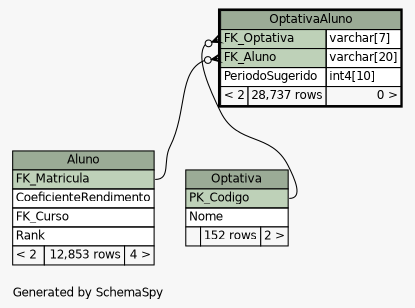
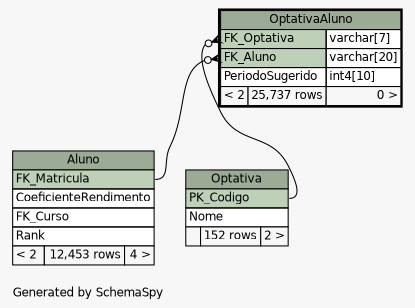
(287, 96) -> (287, 96)
(86, 255) -> (86, 255)
